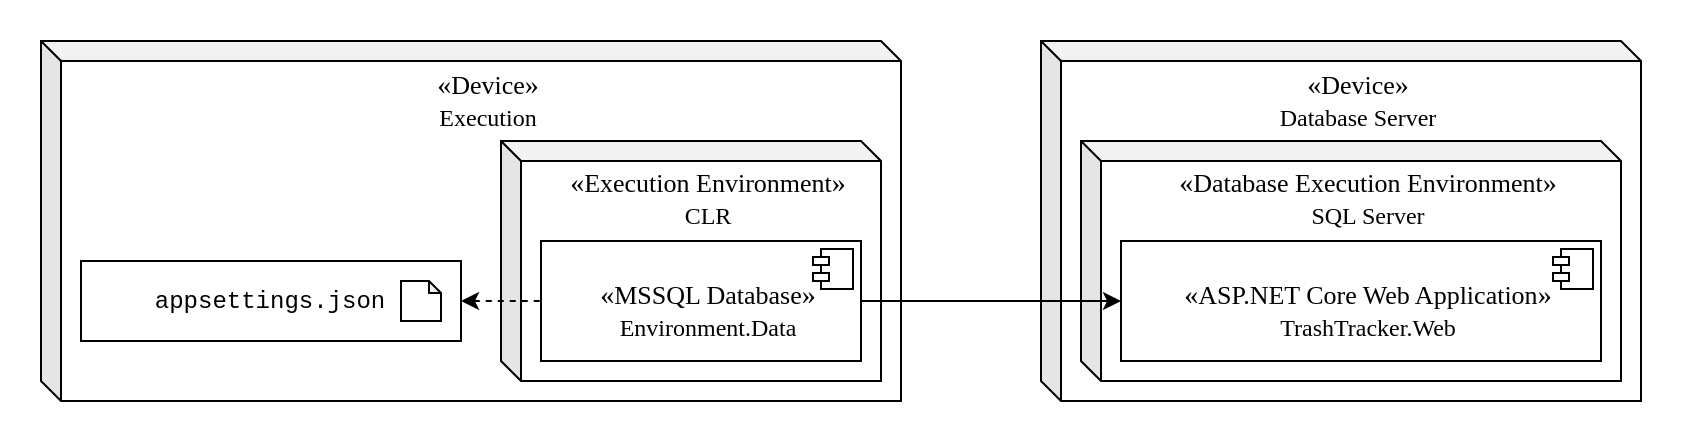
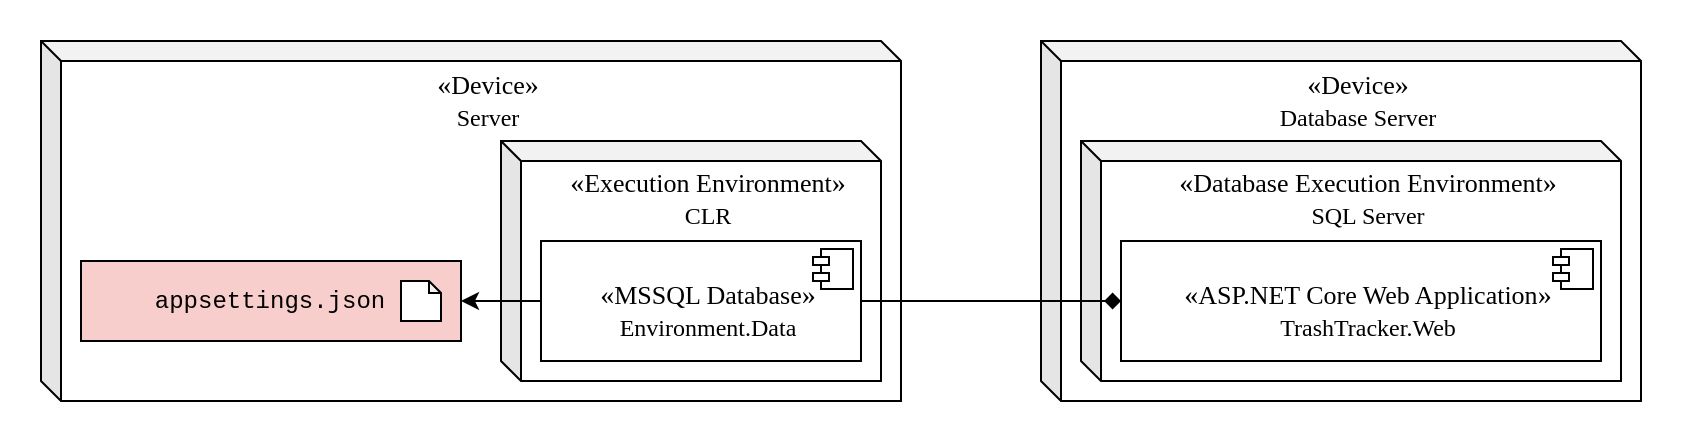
(481, 231) -> (481, 231)
(271, 301) -> (271, 301)
(497, 301) -> (497, 301)
(1106, 301) -> (1105, 301)
